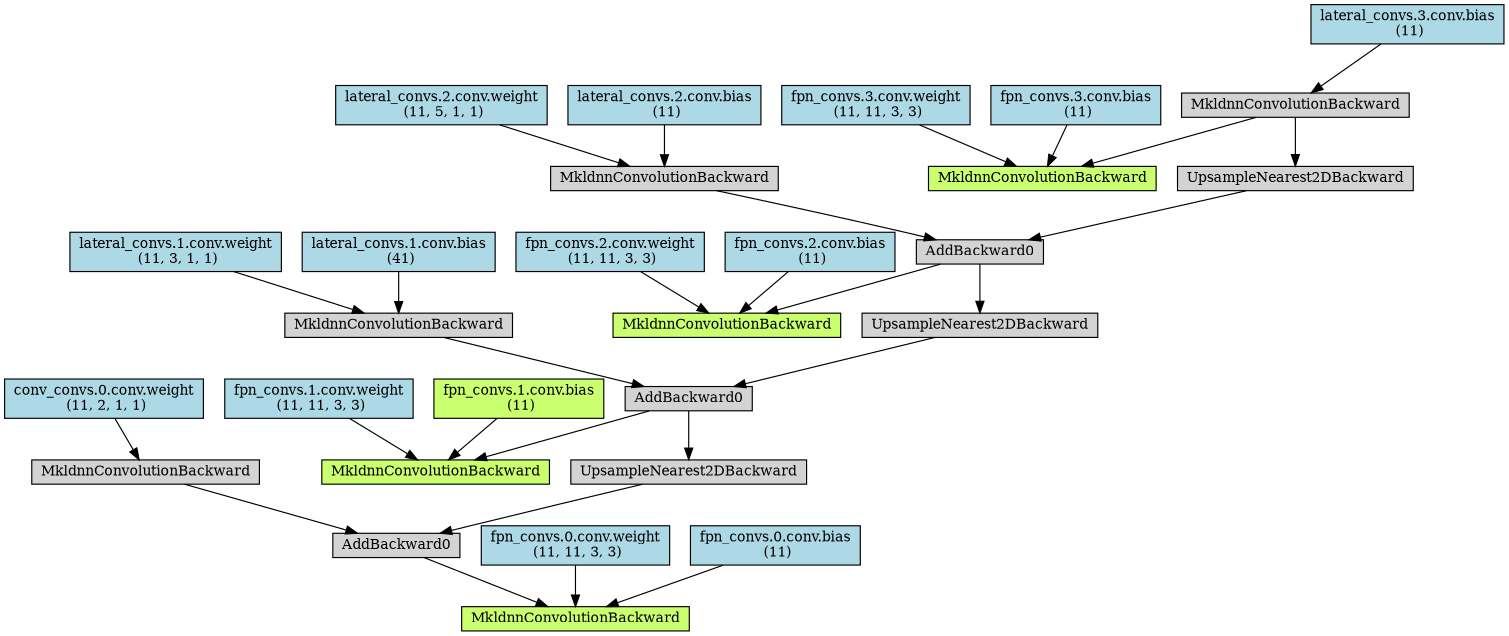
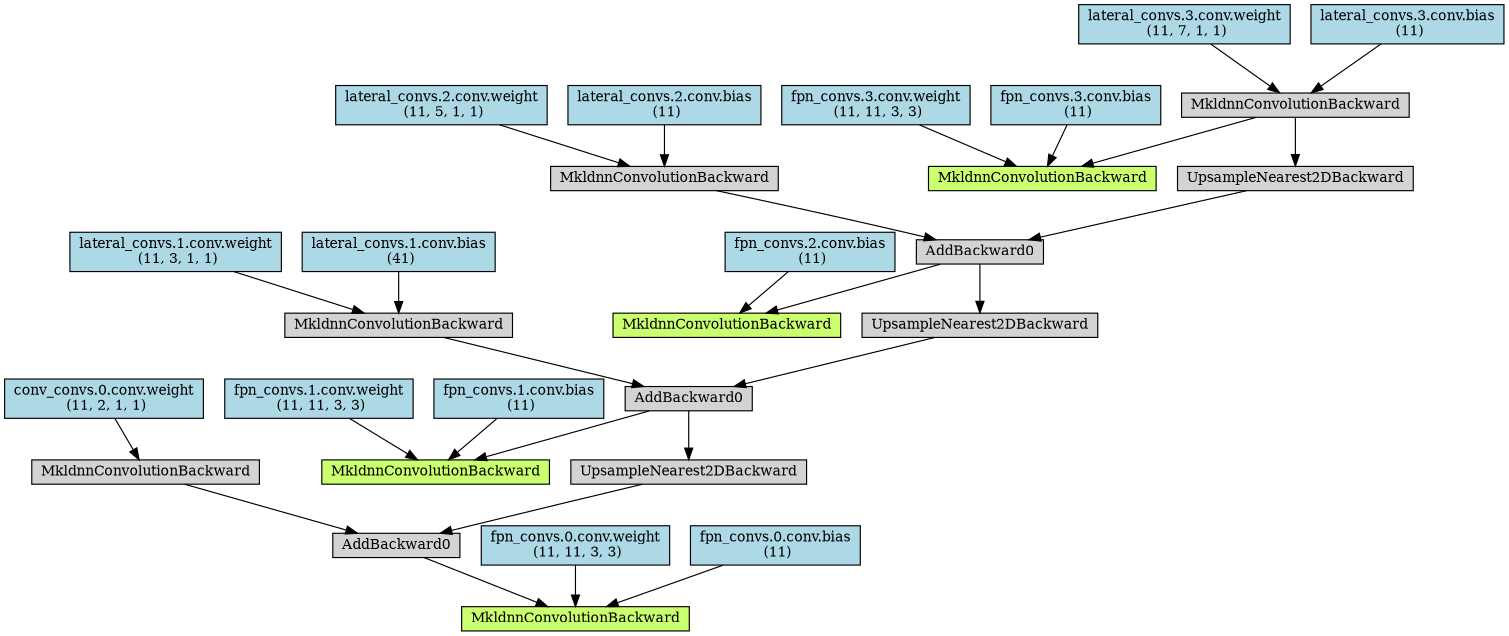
none -> (1184, 24)
(610, 252) -> none
(519, 399) -> (519, 399)
